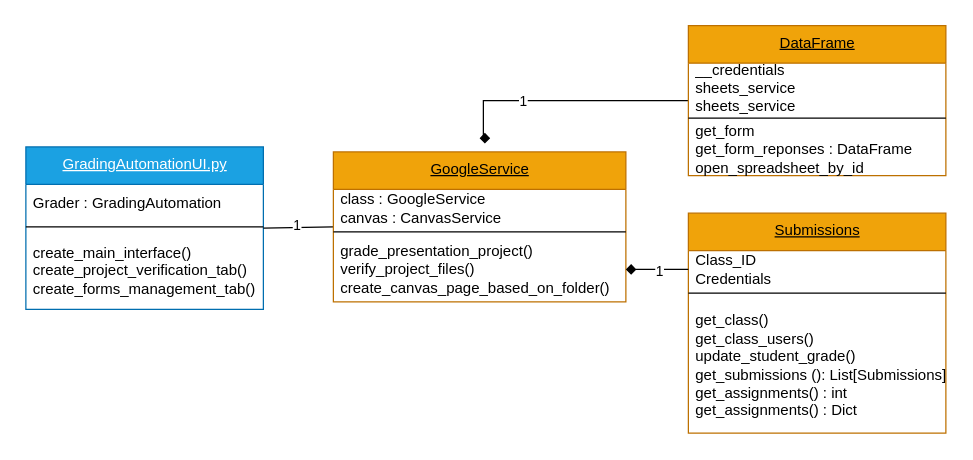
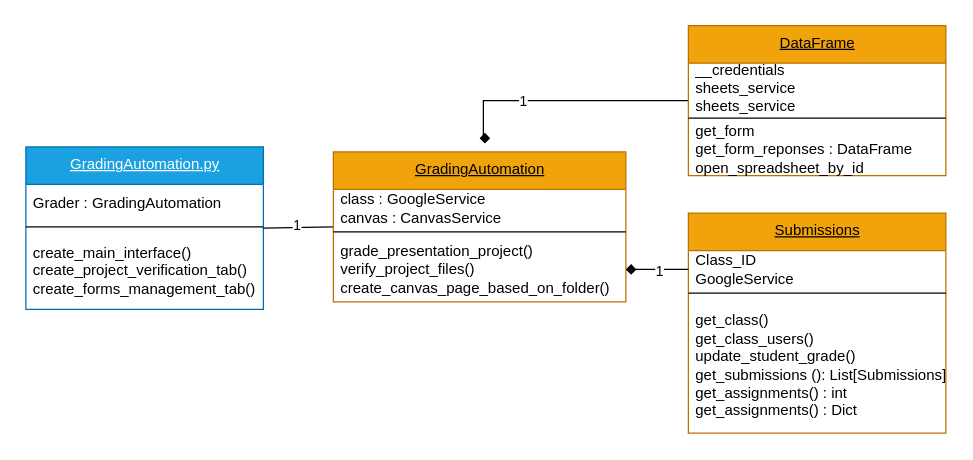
(145, 165) -> (145, 165)
(480, 170) -> (480, 170)
(738, 269) -> (746, 269)
